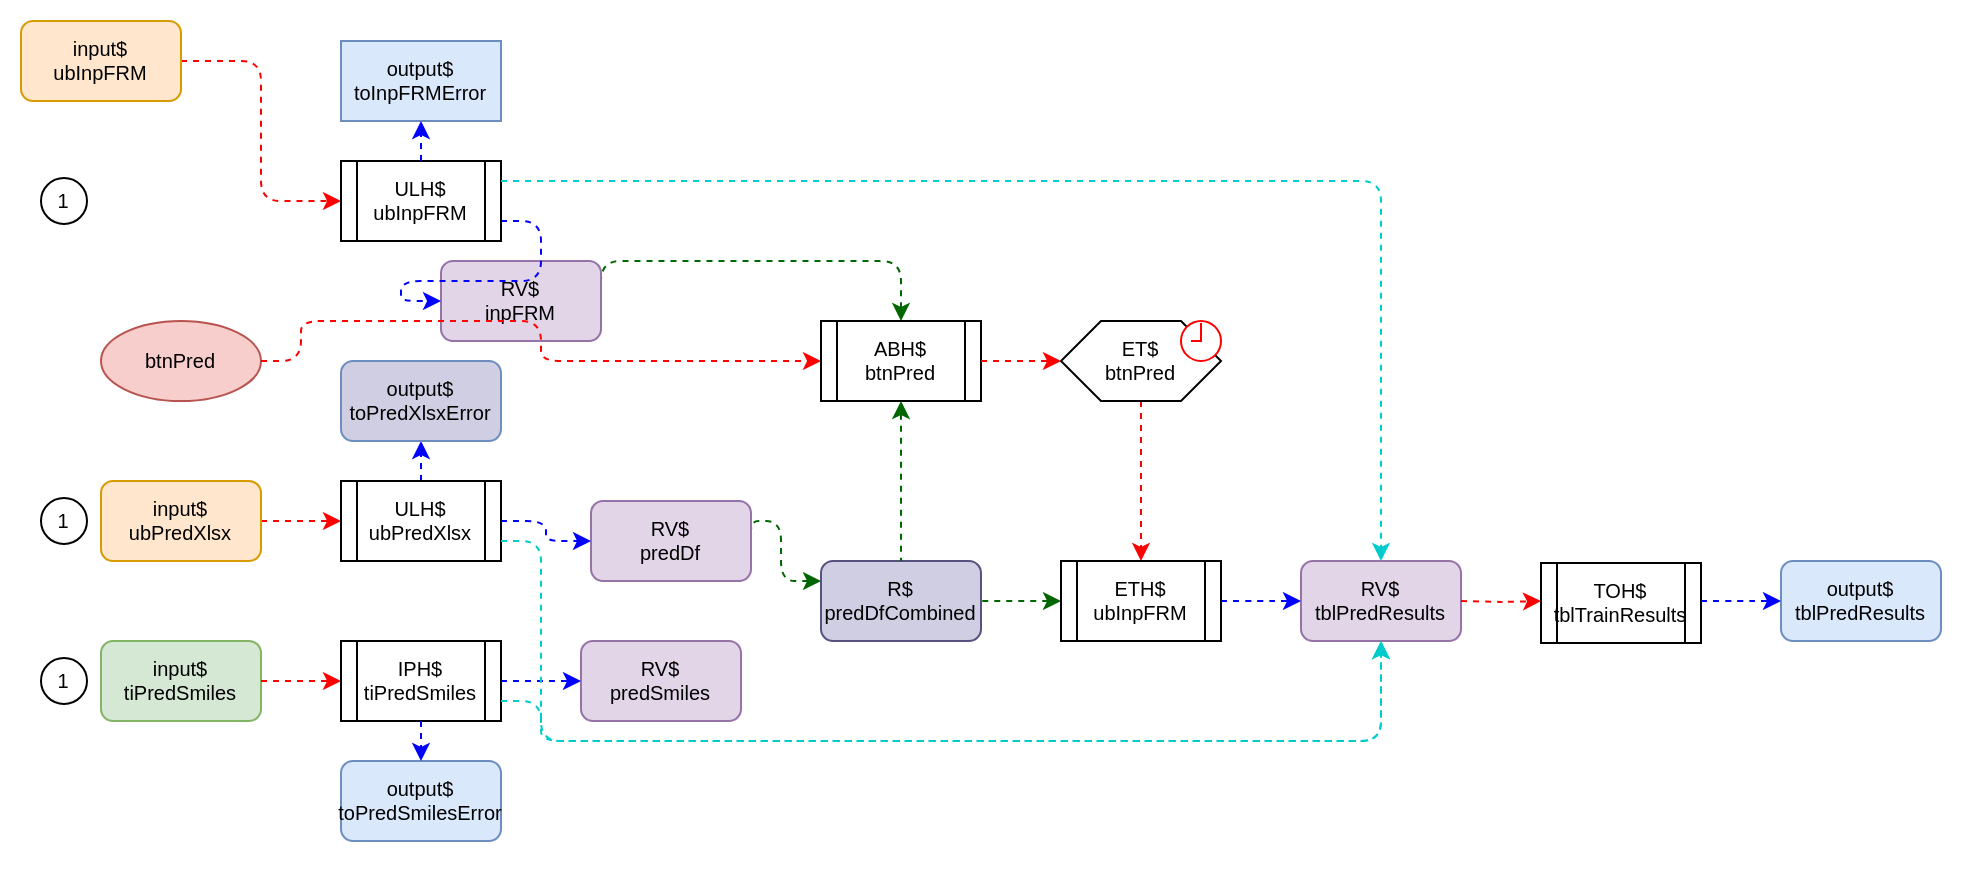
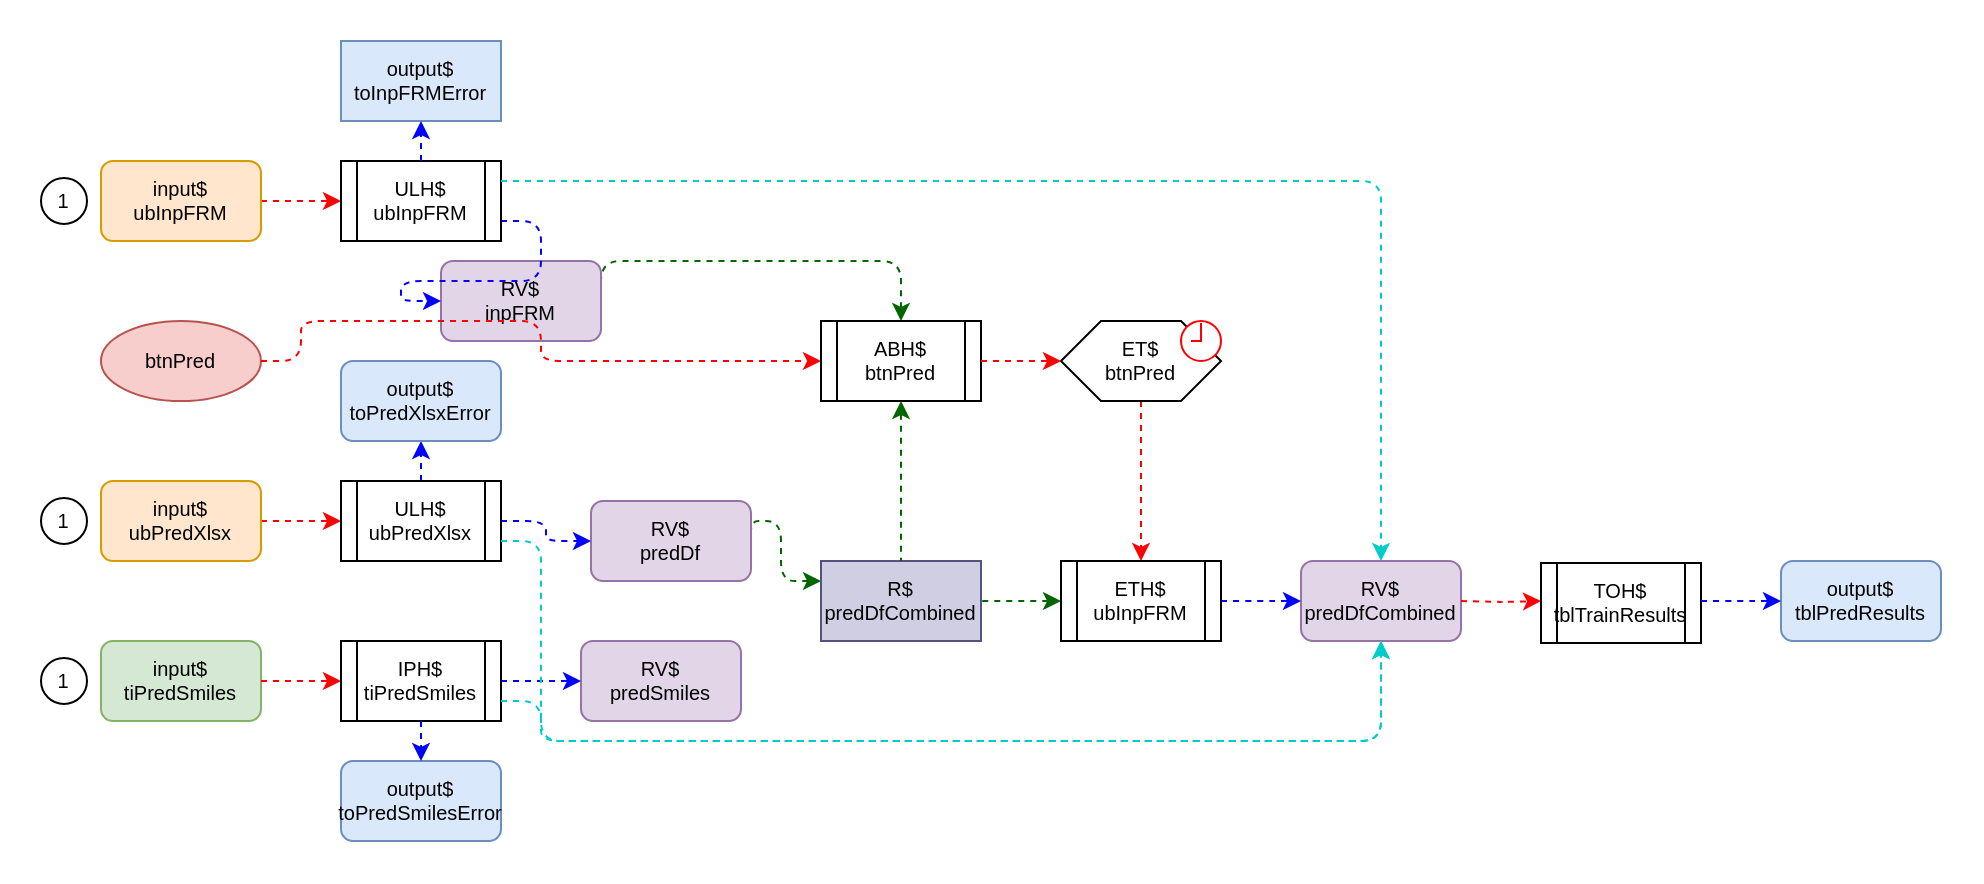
(101, 61) -> (181, 201)
(421, 401) -> (421, 401)
(901, 601) -> (901, 601)
(1381, 601) -> (1381, 601)
